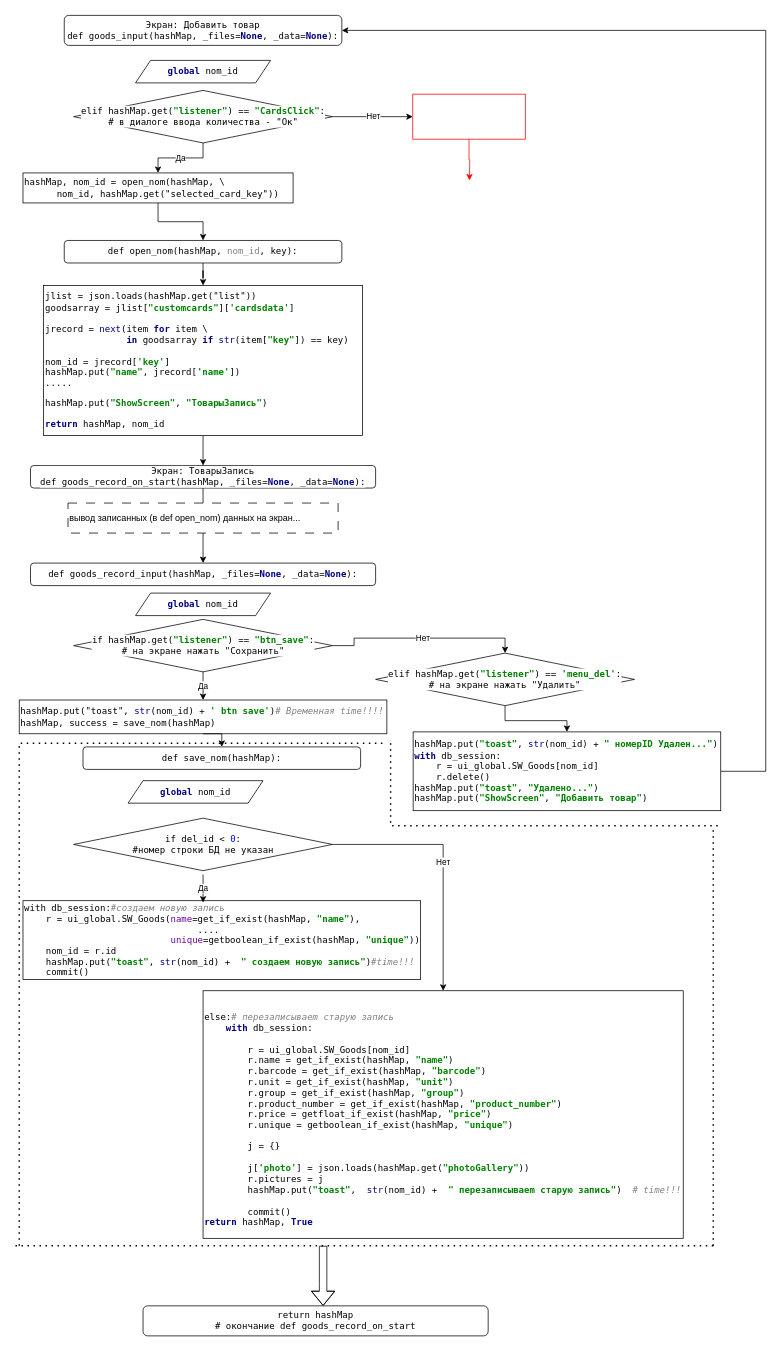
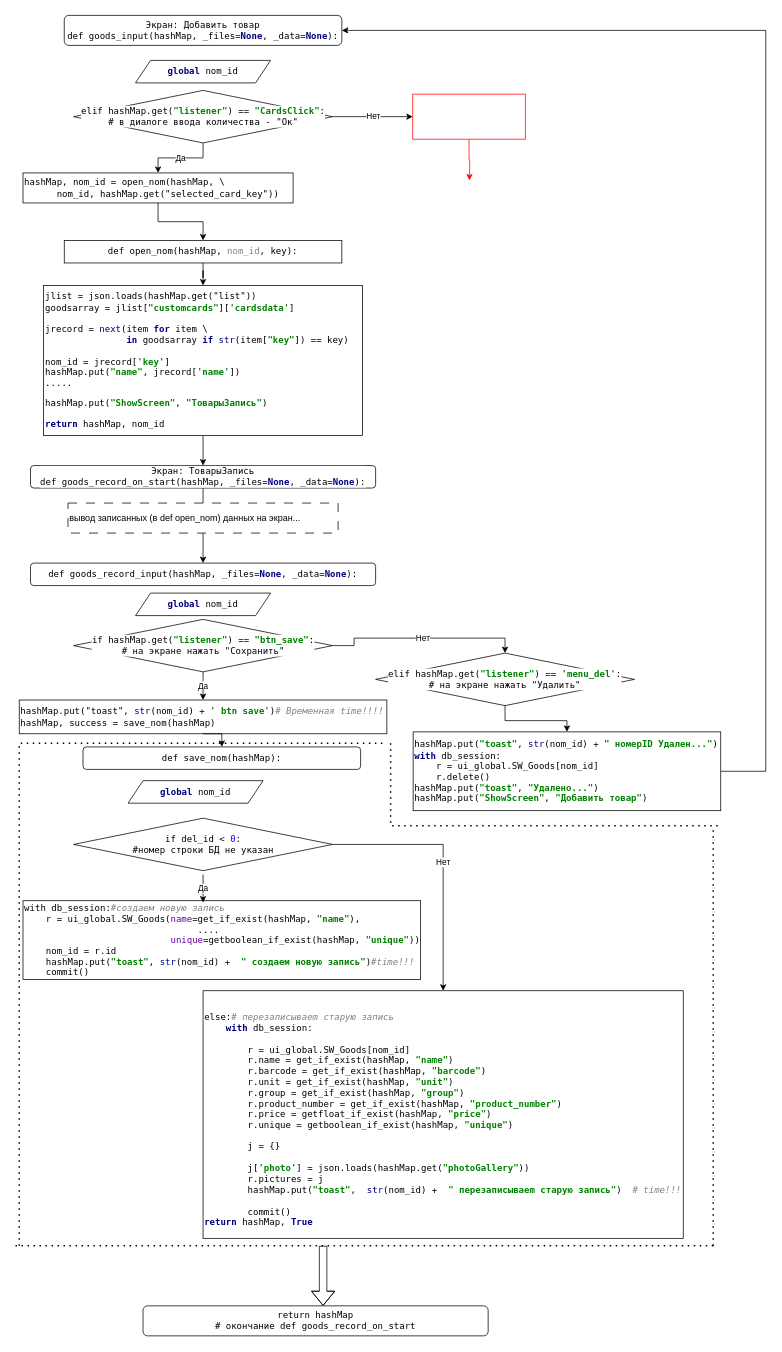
(203, 252) -> (203, 252)
